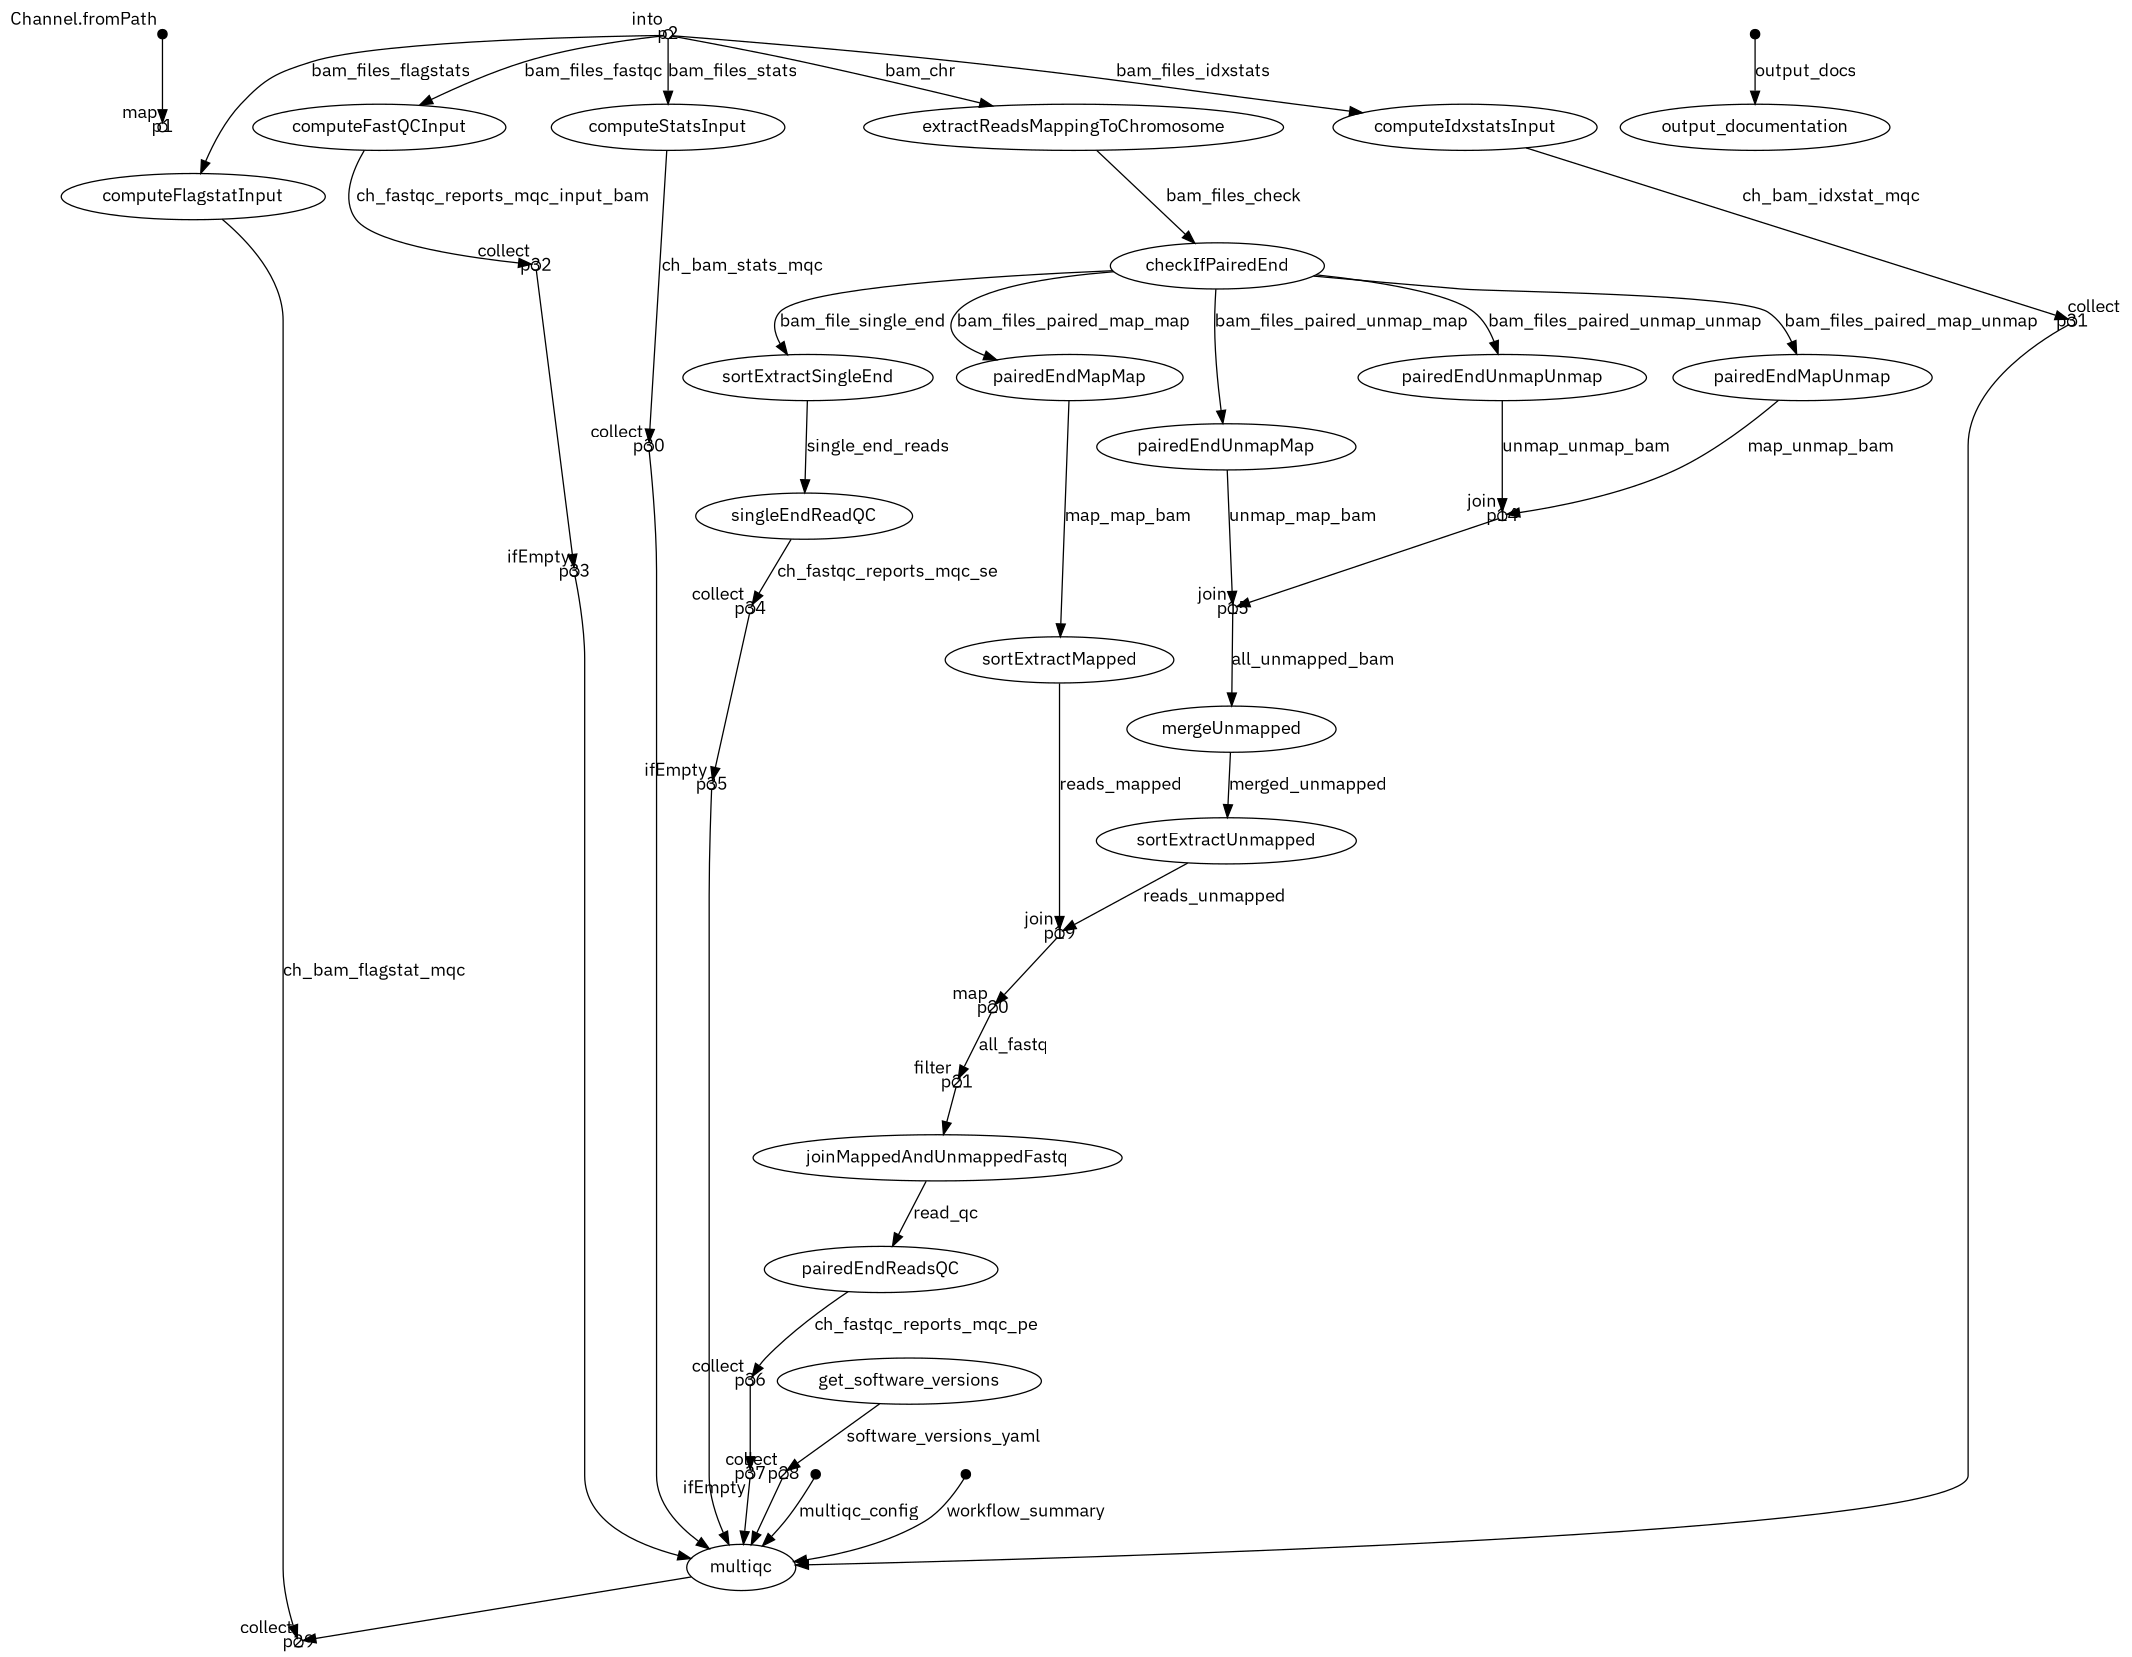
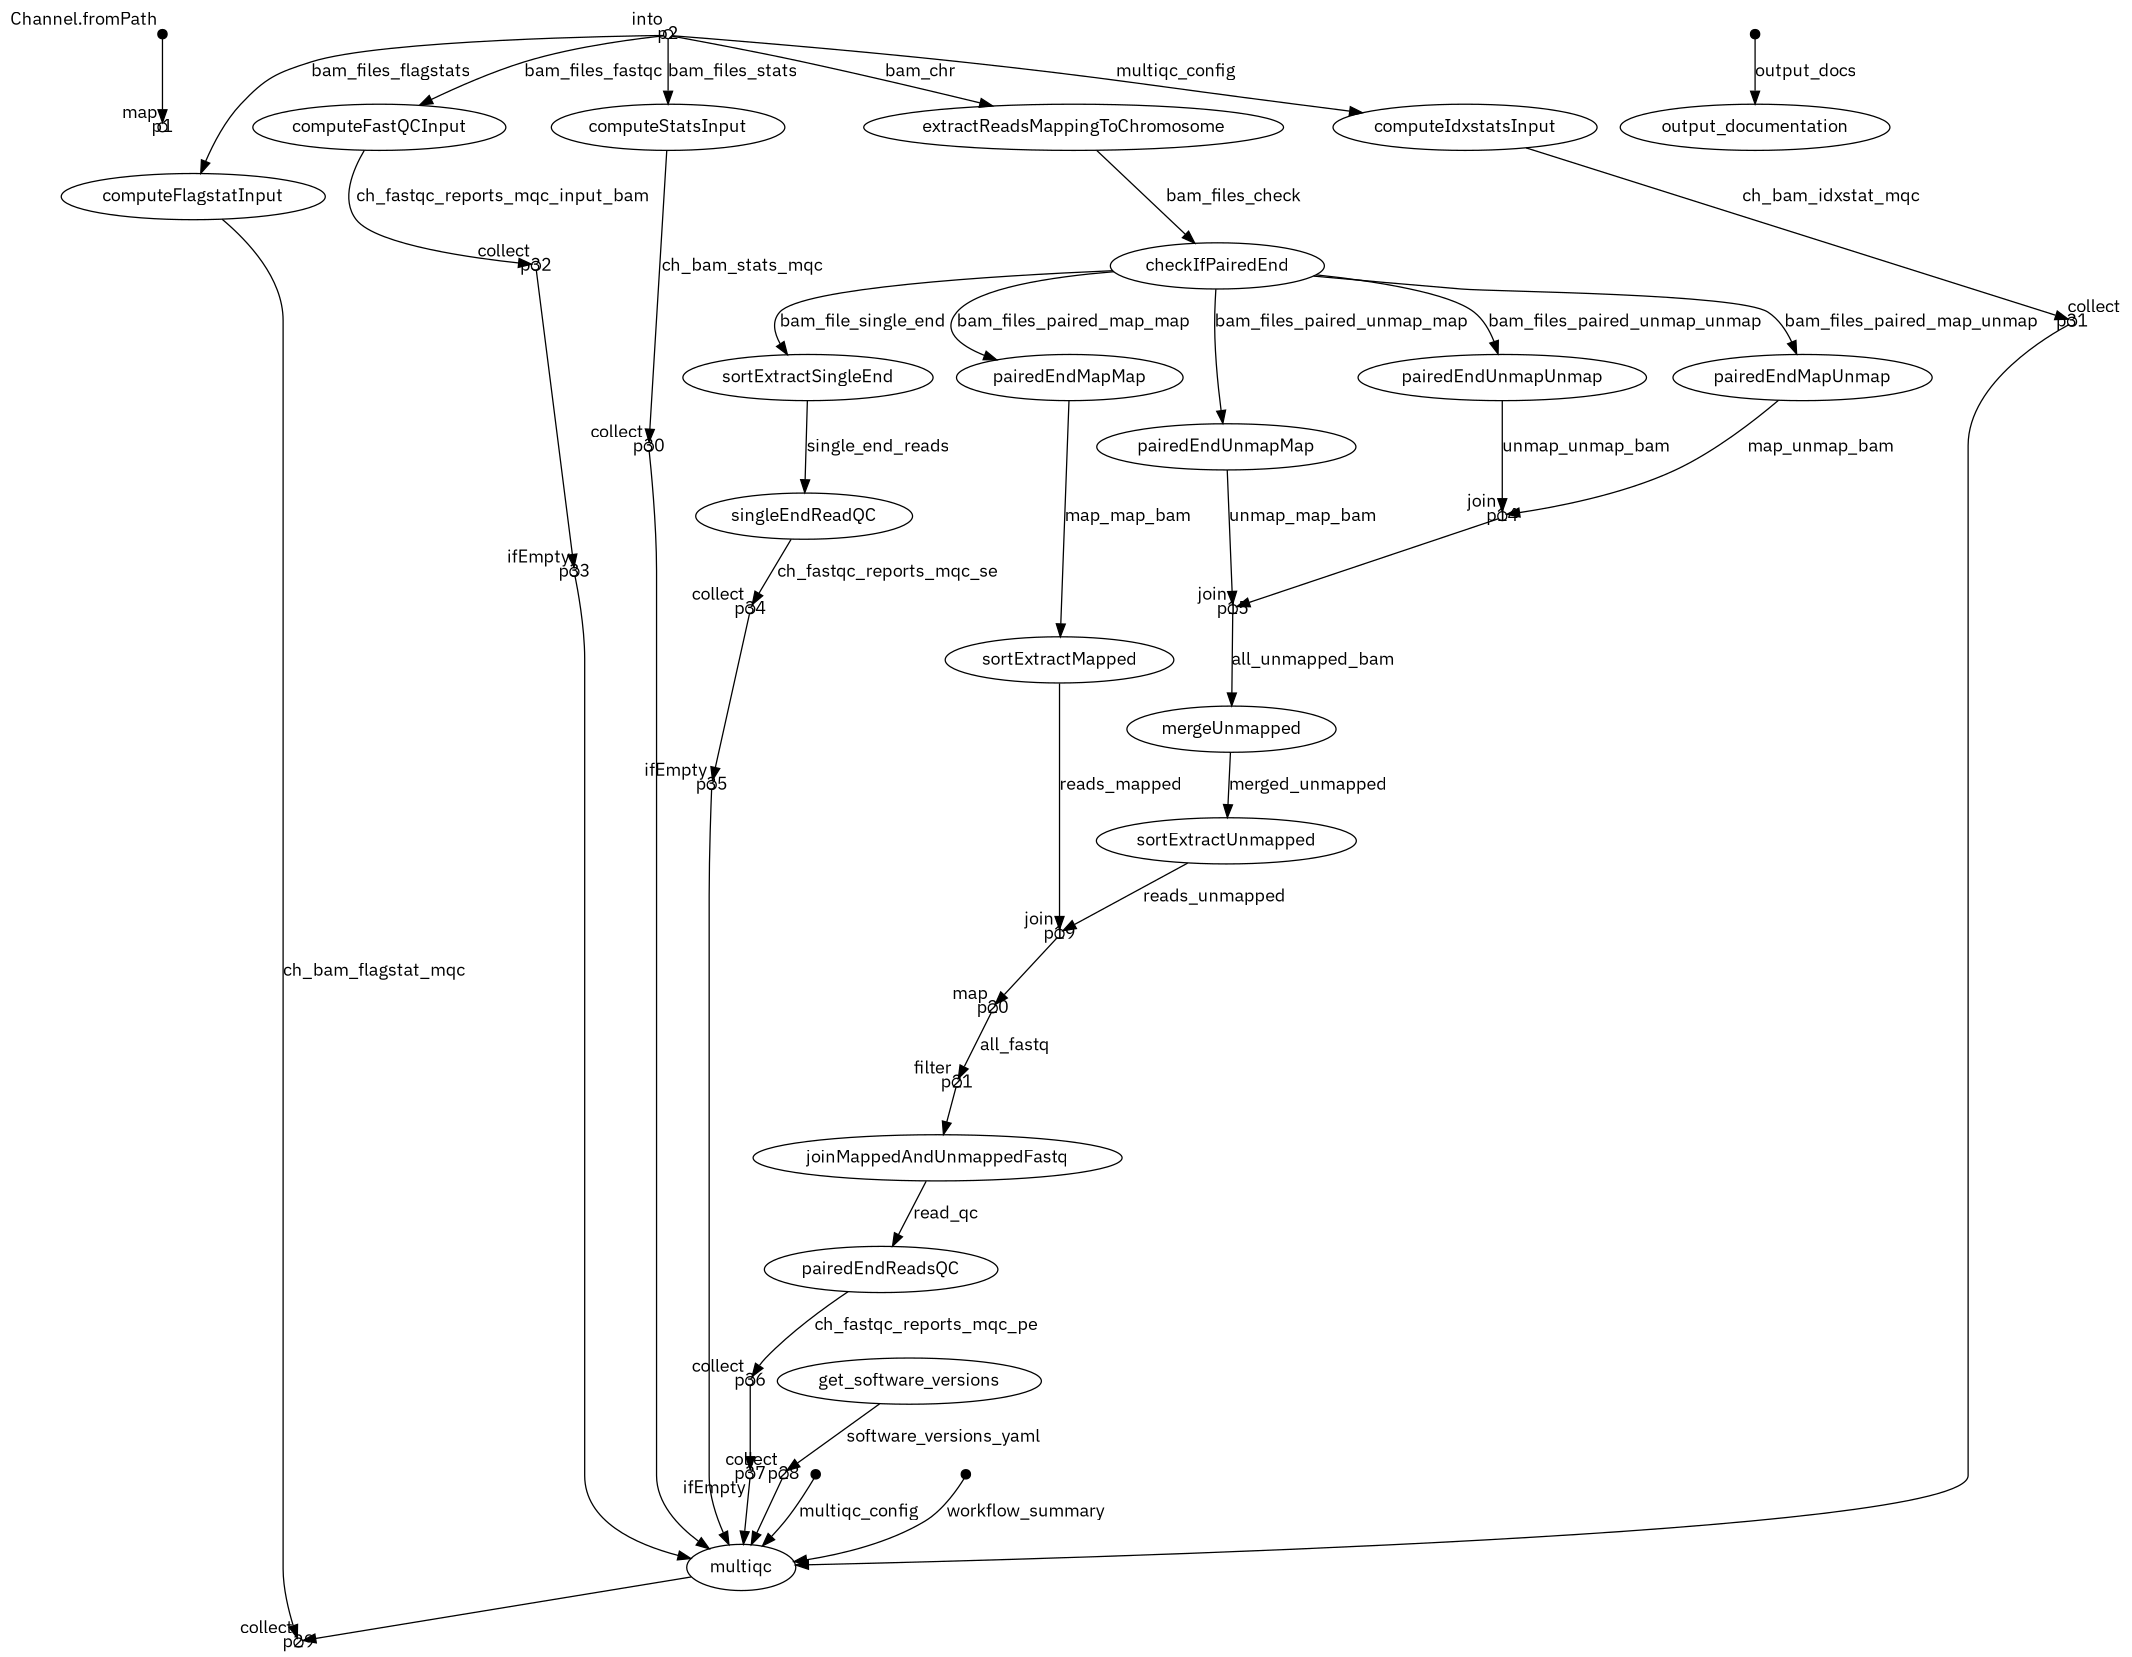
(1194, 71) -> (1176, 71)
